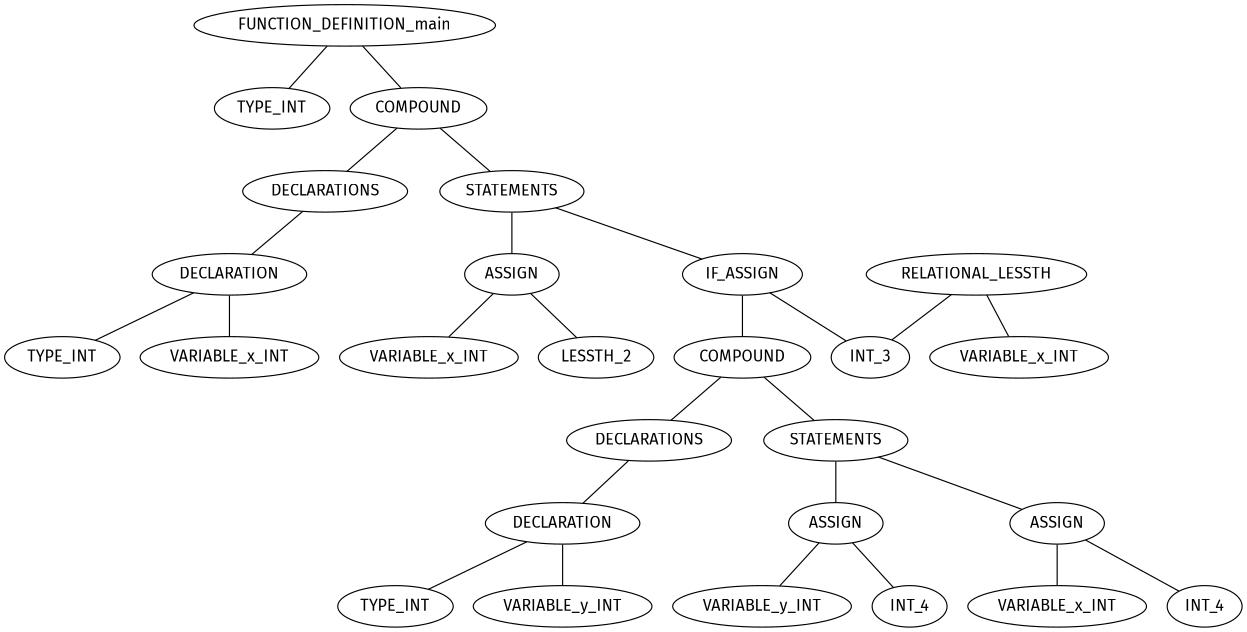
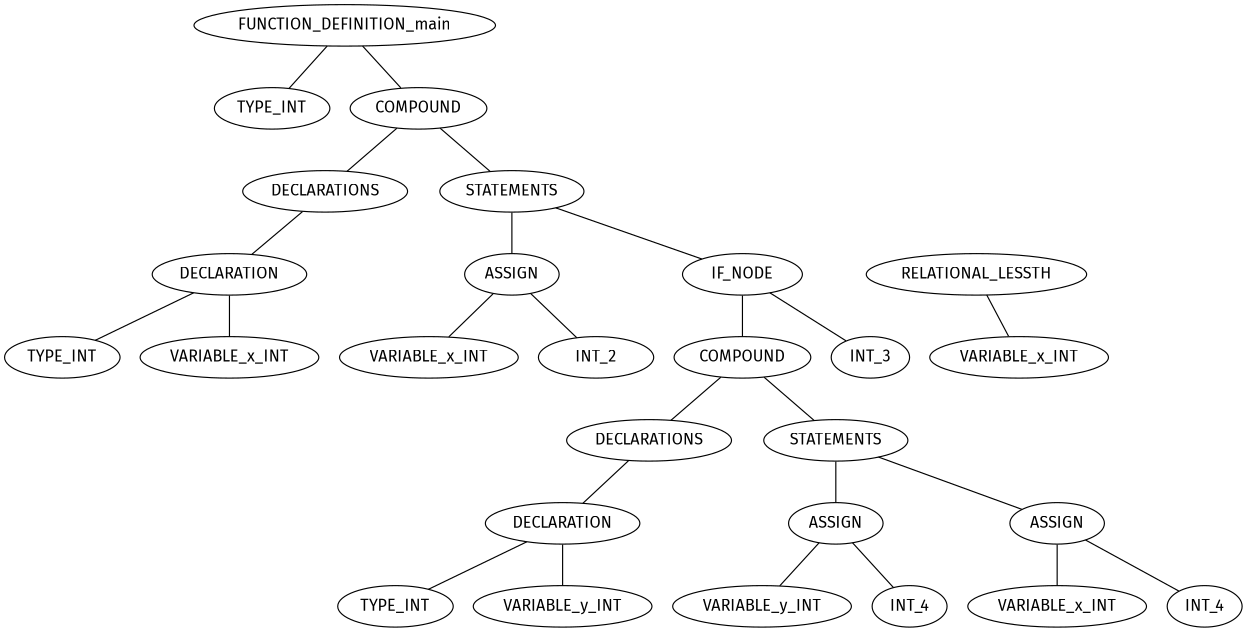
(742, 274) -> (742, 274)
(922, 317) -> none
(596, 357) -> (596, 357)
